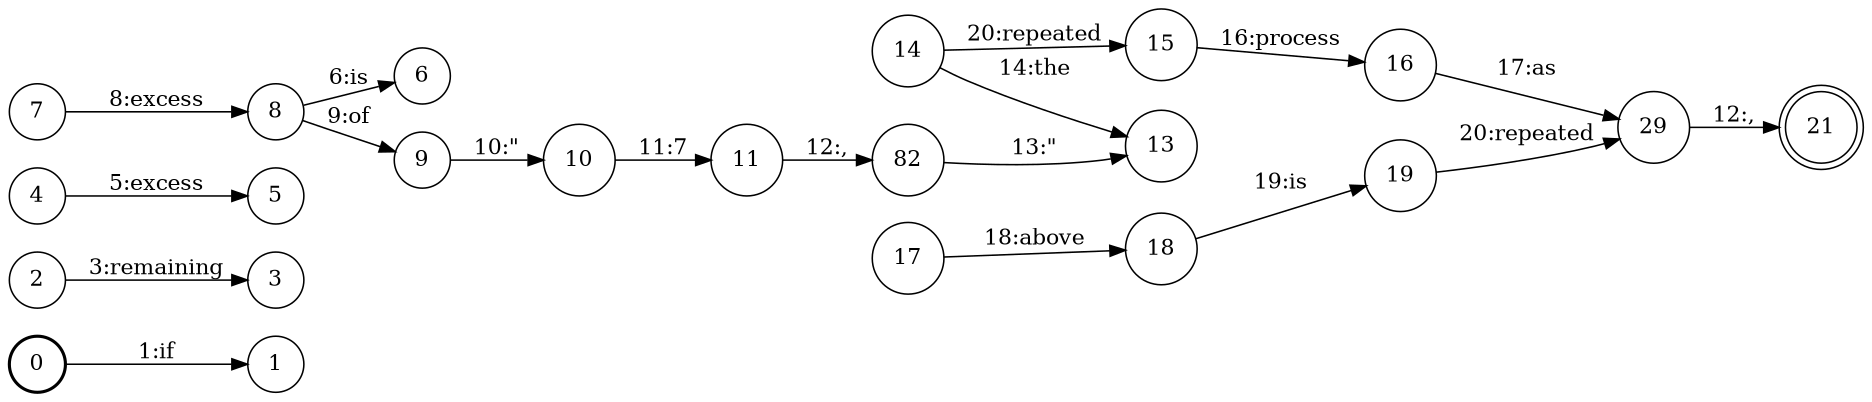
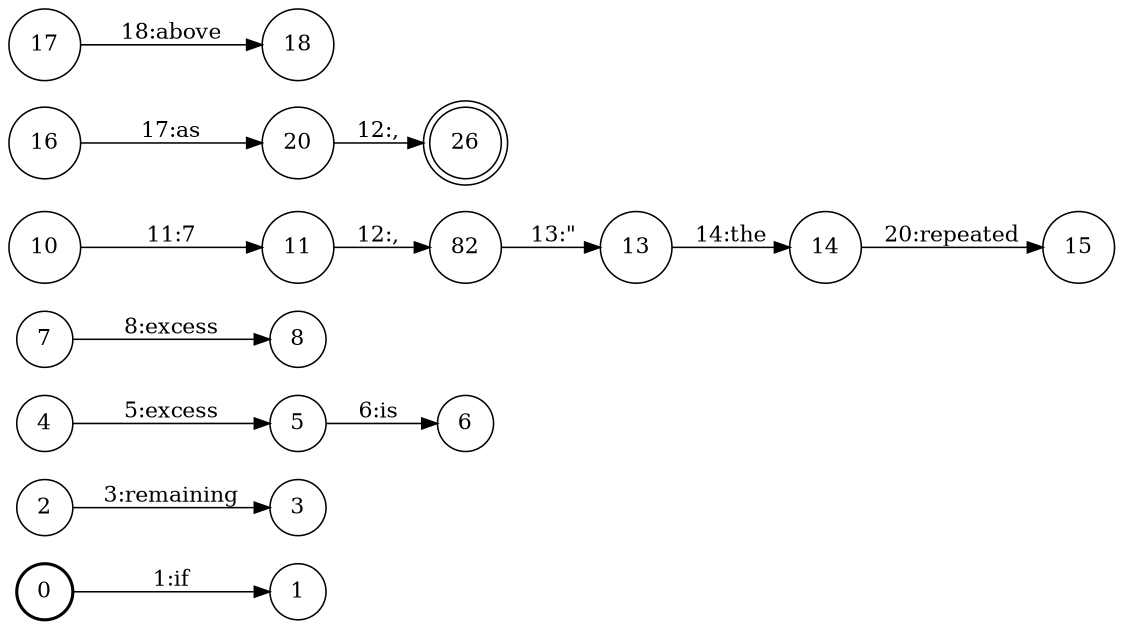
(1273, 54) -> none
(341, 96) -> (374, 423)
(1024, 103) -> (723, 247)
(1654, 127) -> (298, 143)
(1821, 127) -> (466, 143)
(422, 160) -> none
(1401, 176) -> none
